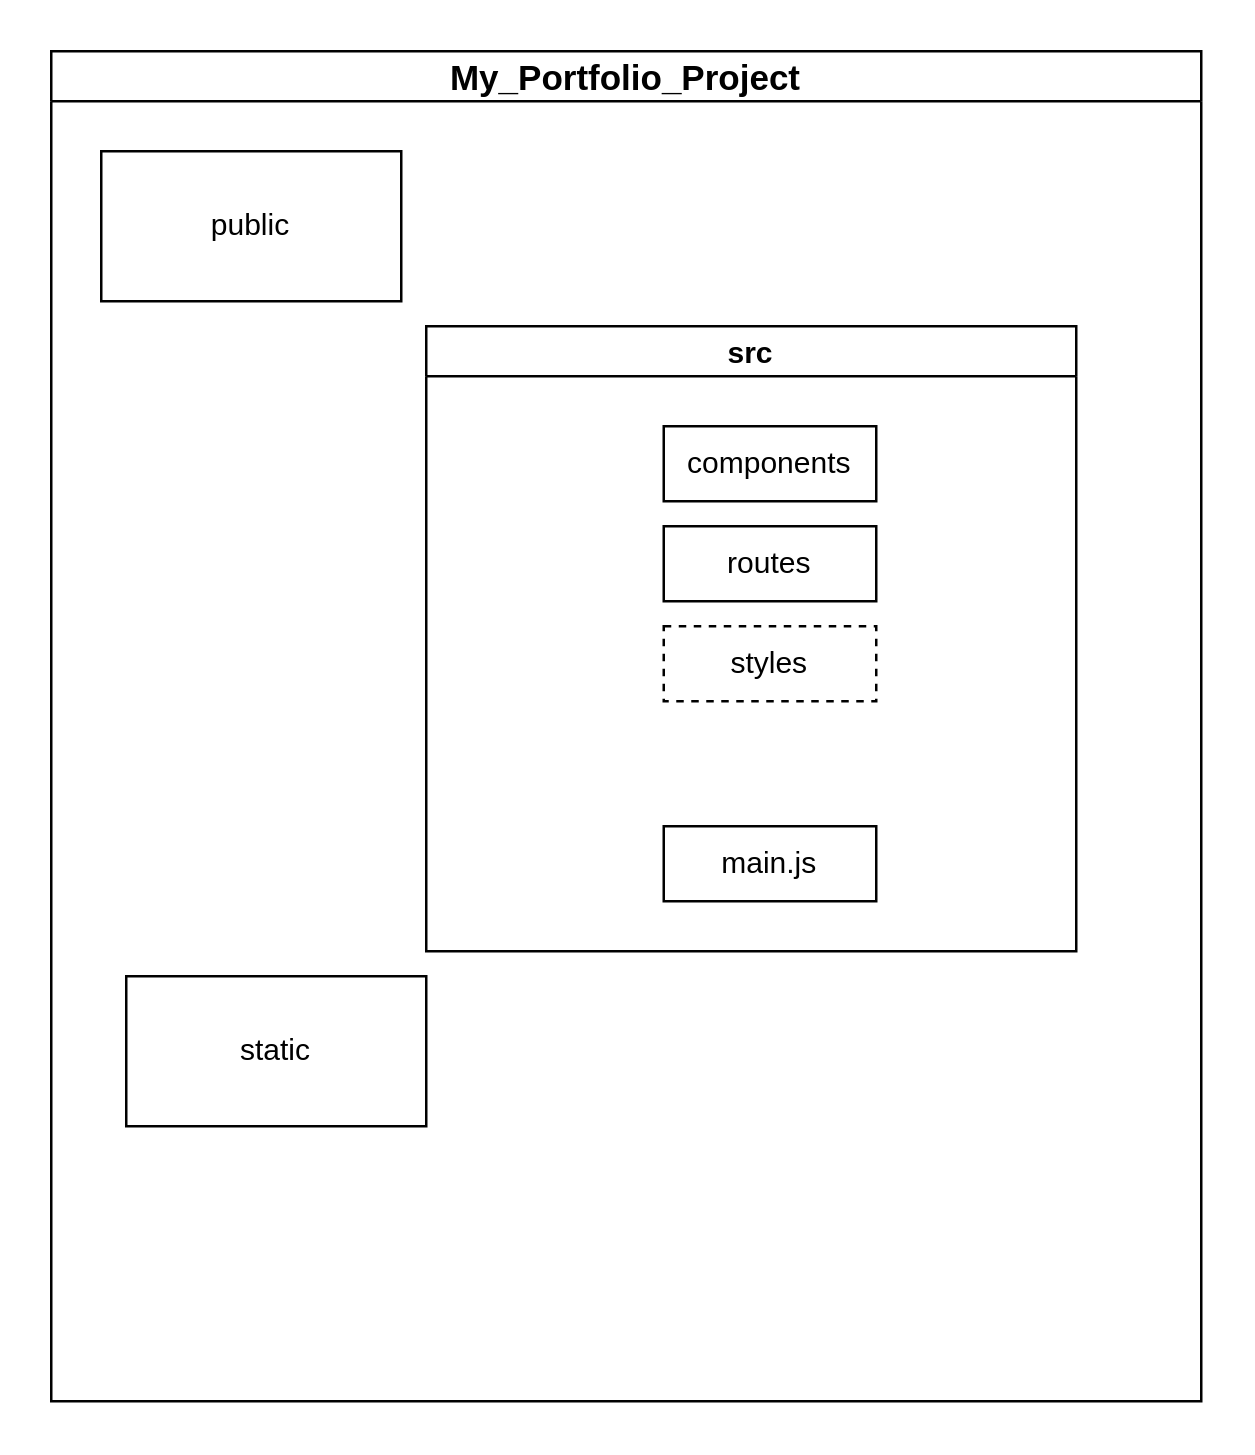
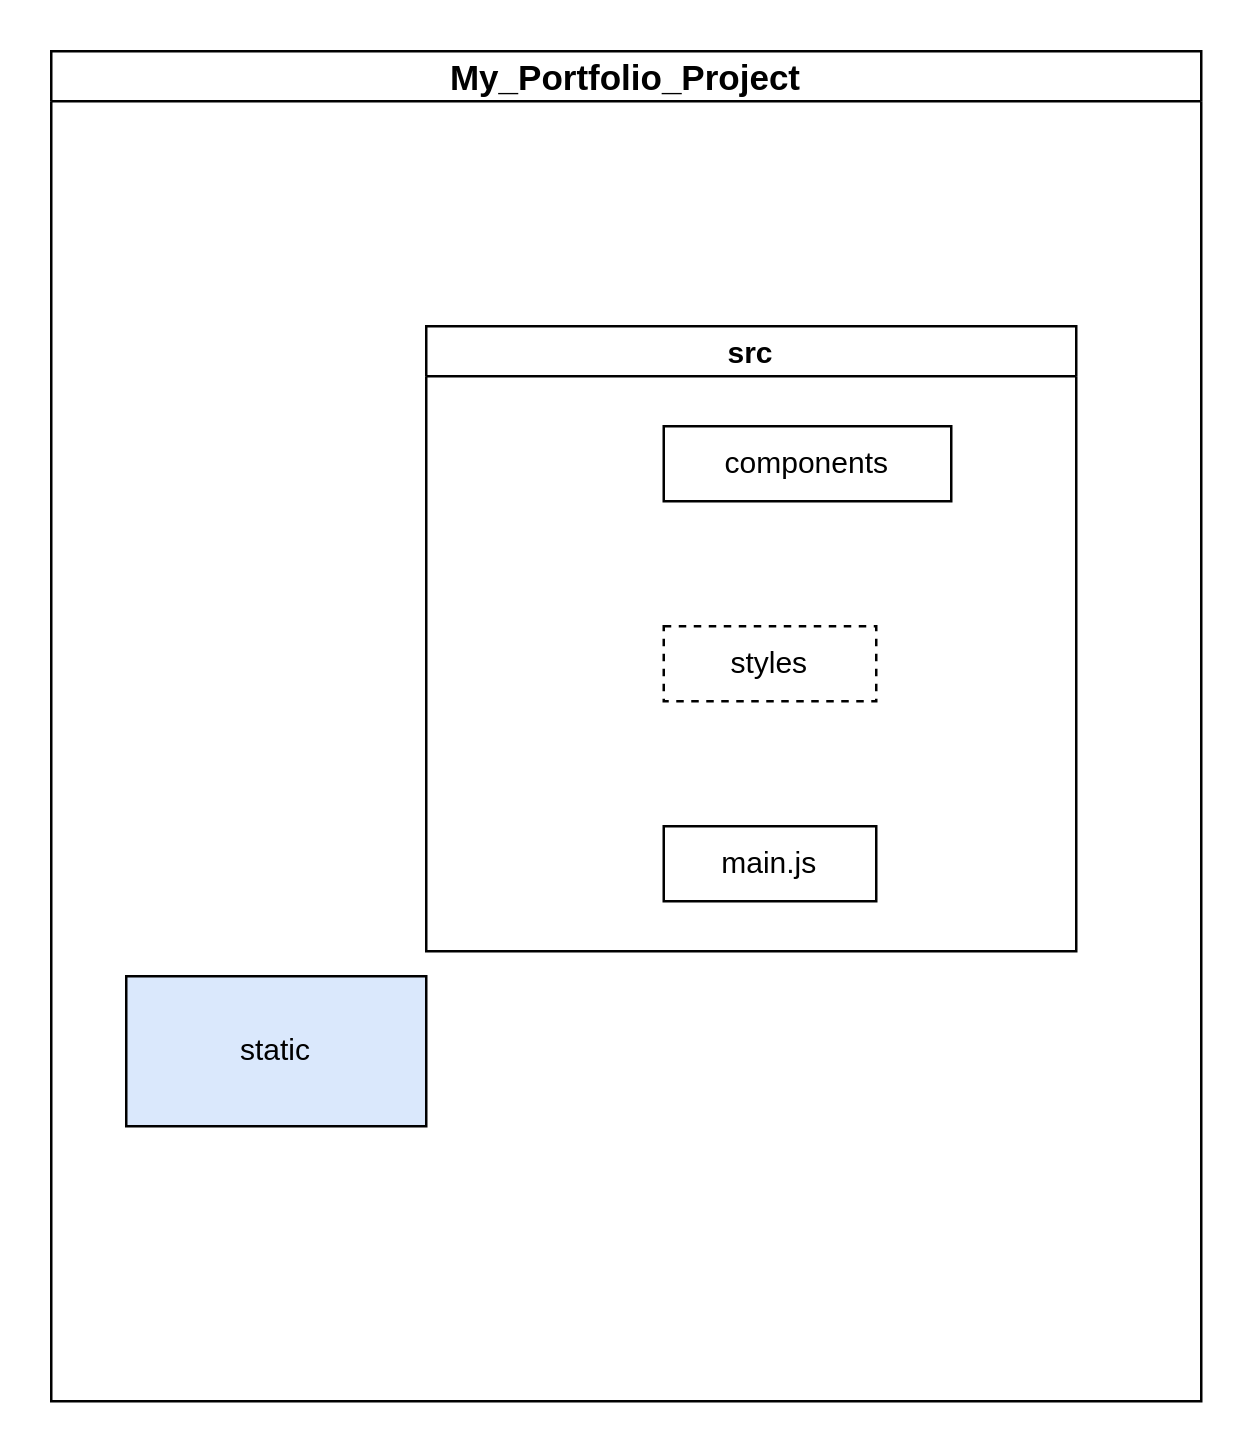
(251, 226) -> none
(770, 464) -> (808, 464)
(770, 564) -> none
(276, 1051) -> (276, 1051)
